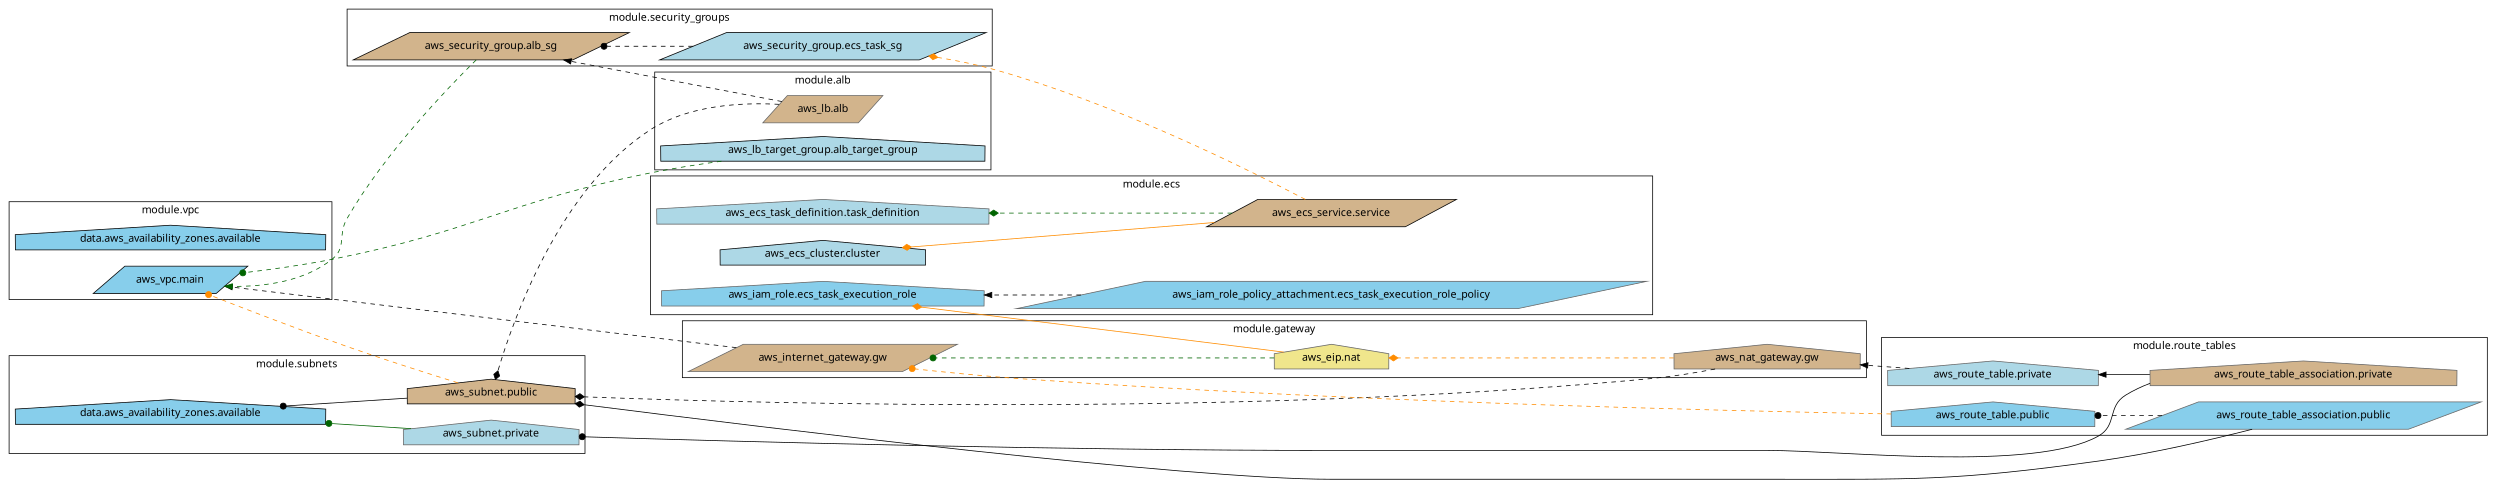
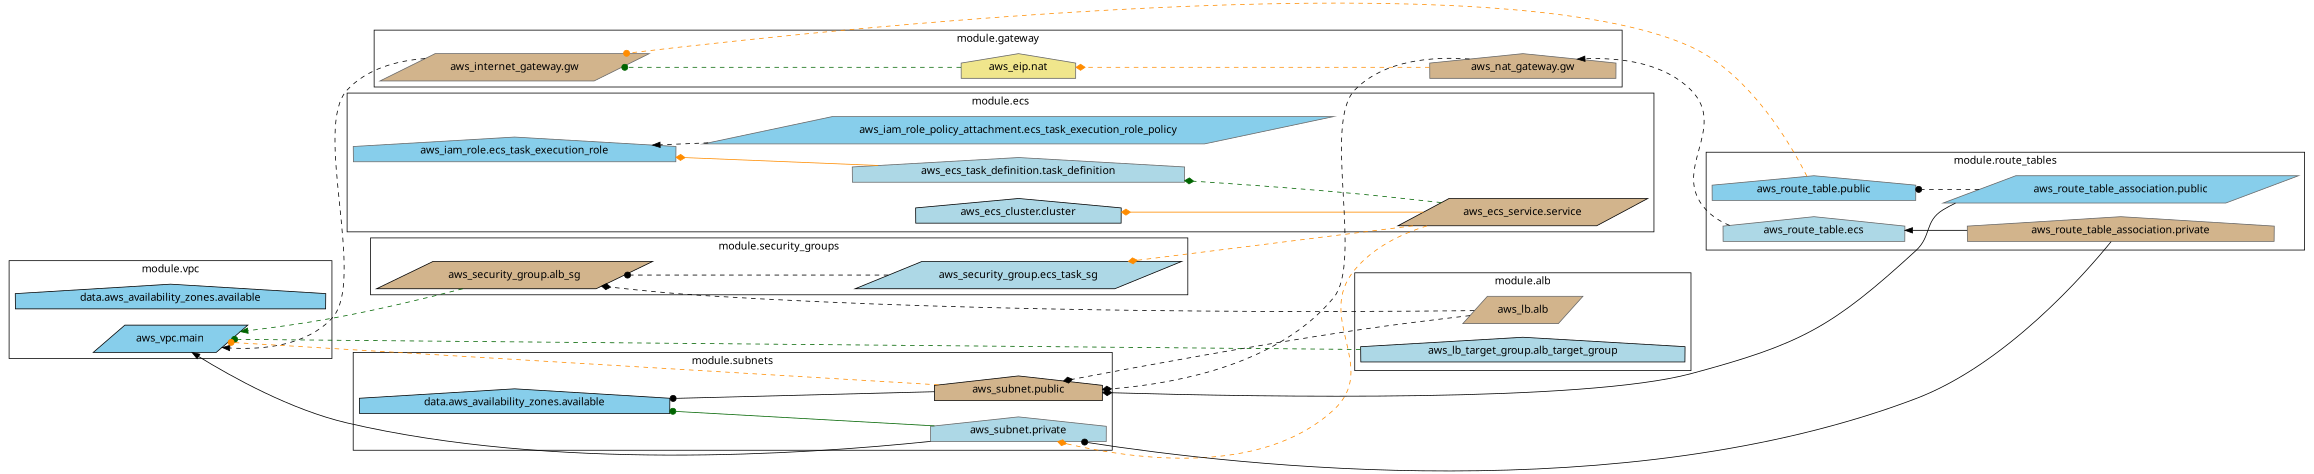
(677, 81) -> (1042, 309)
(1103, 330) -> (782, 162)
(1993, 375) -> (1814, 230)
none -> (1316, 423)
none -> (482, 445)
